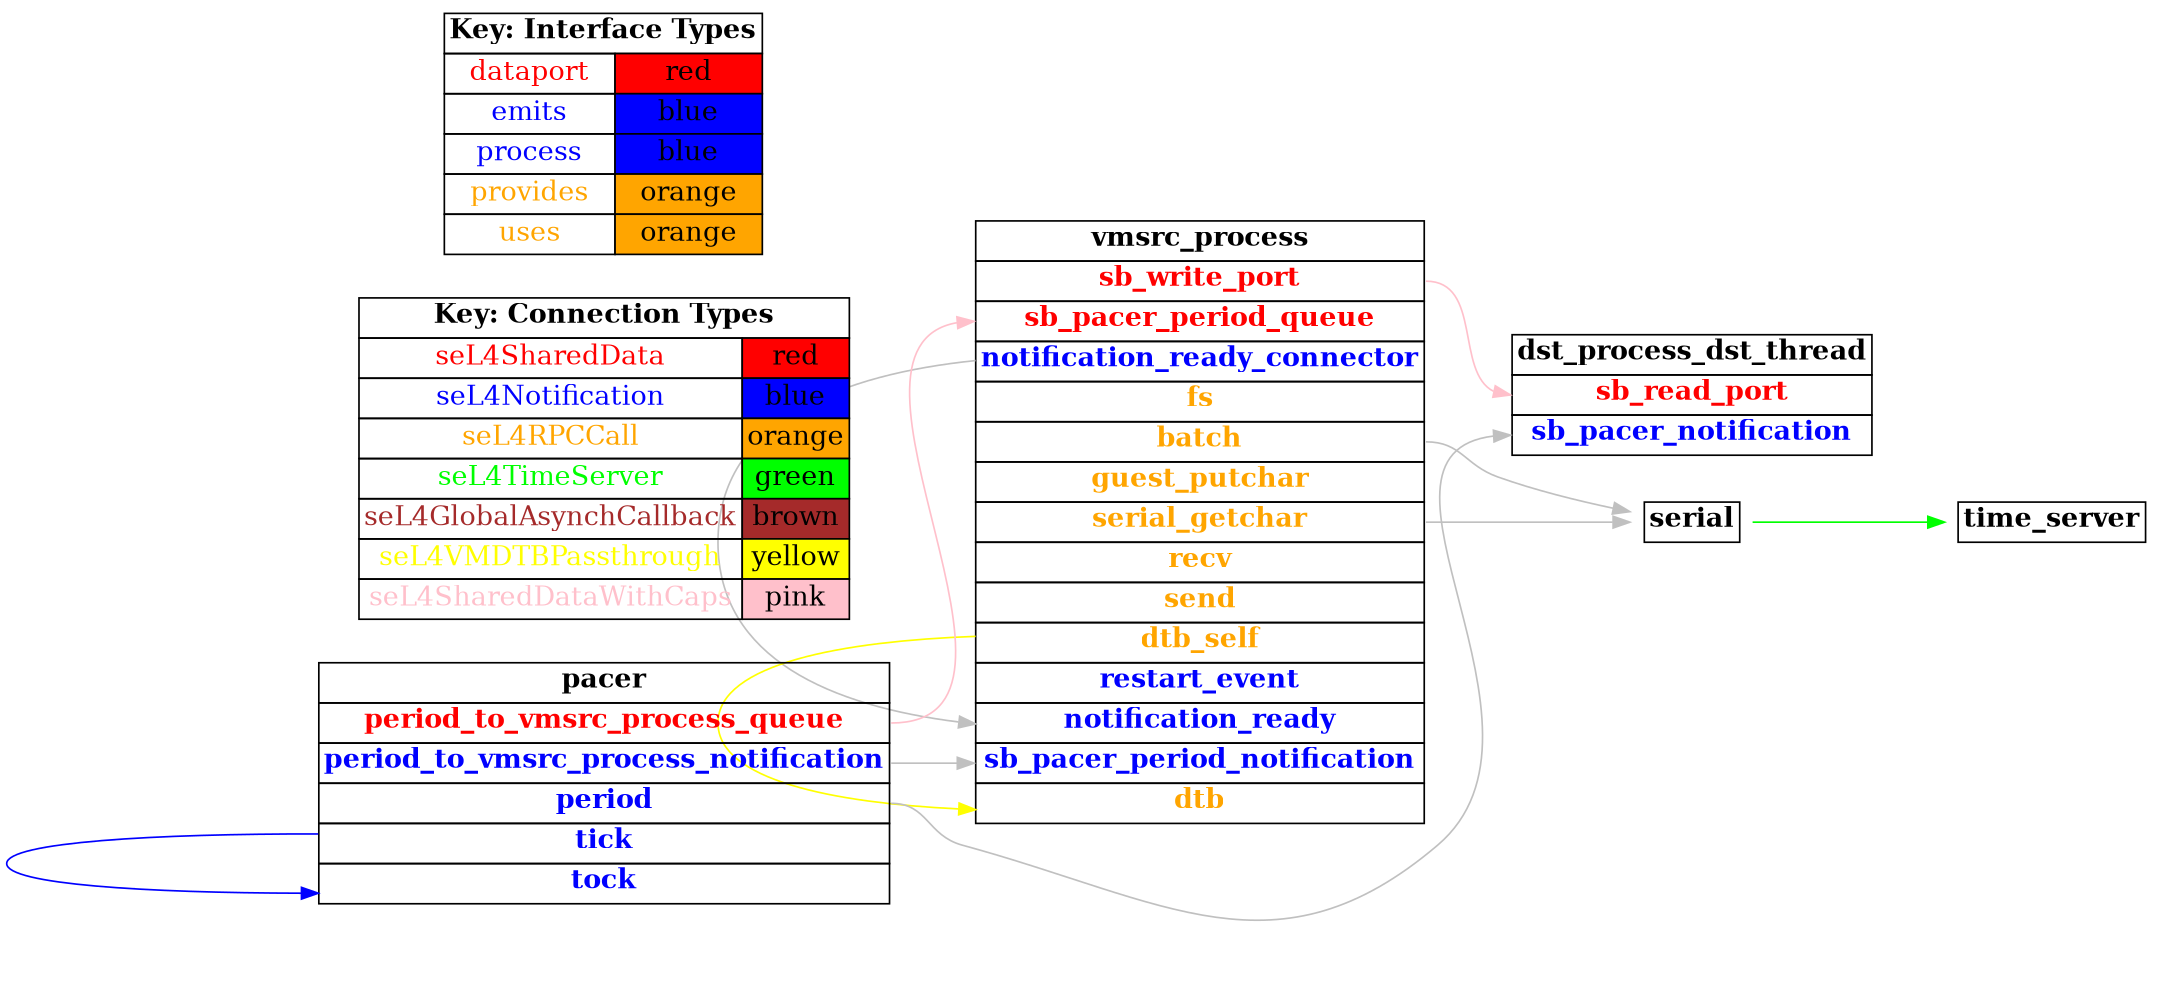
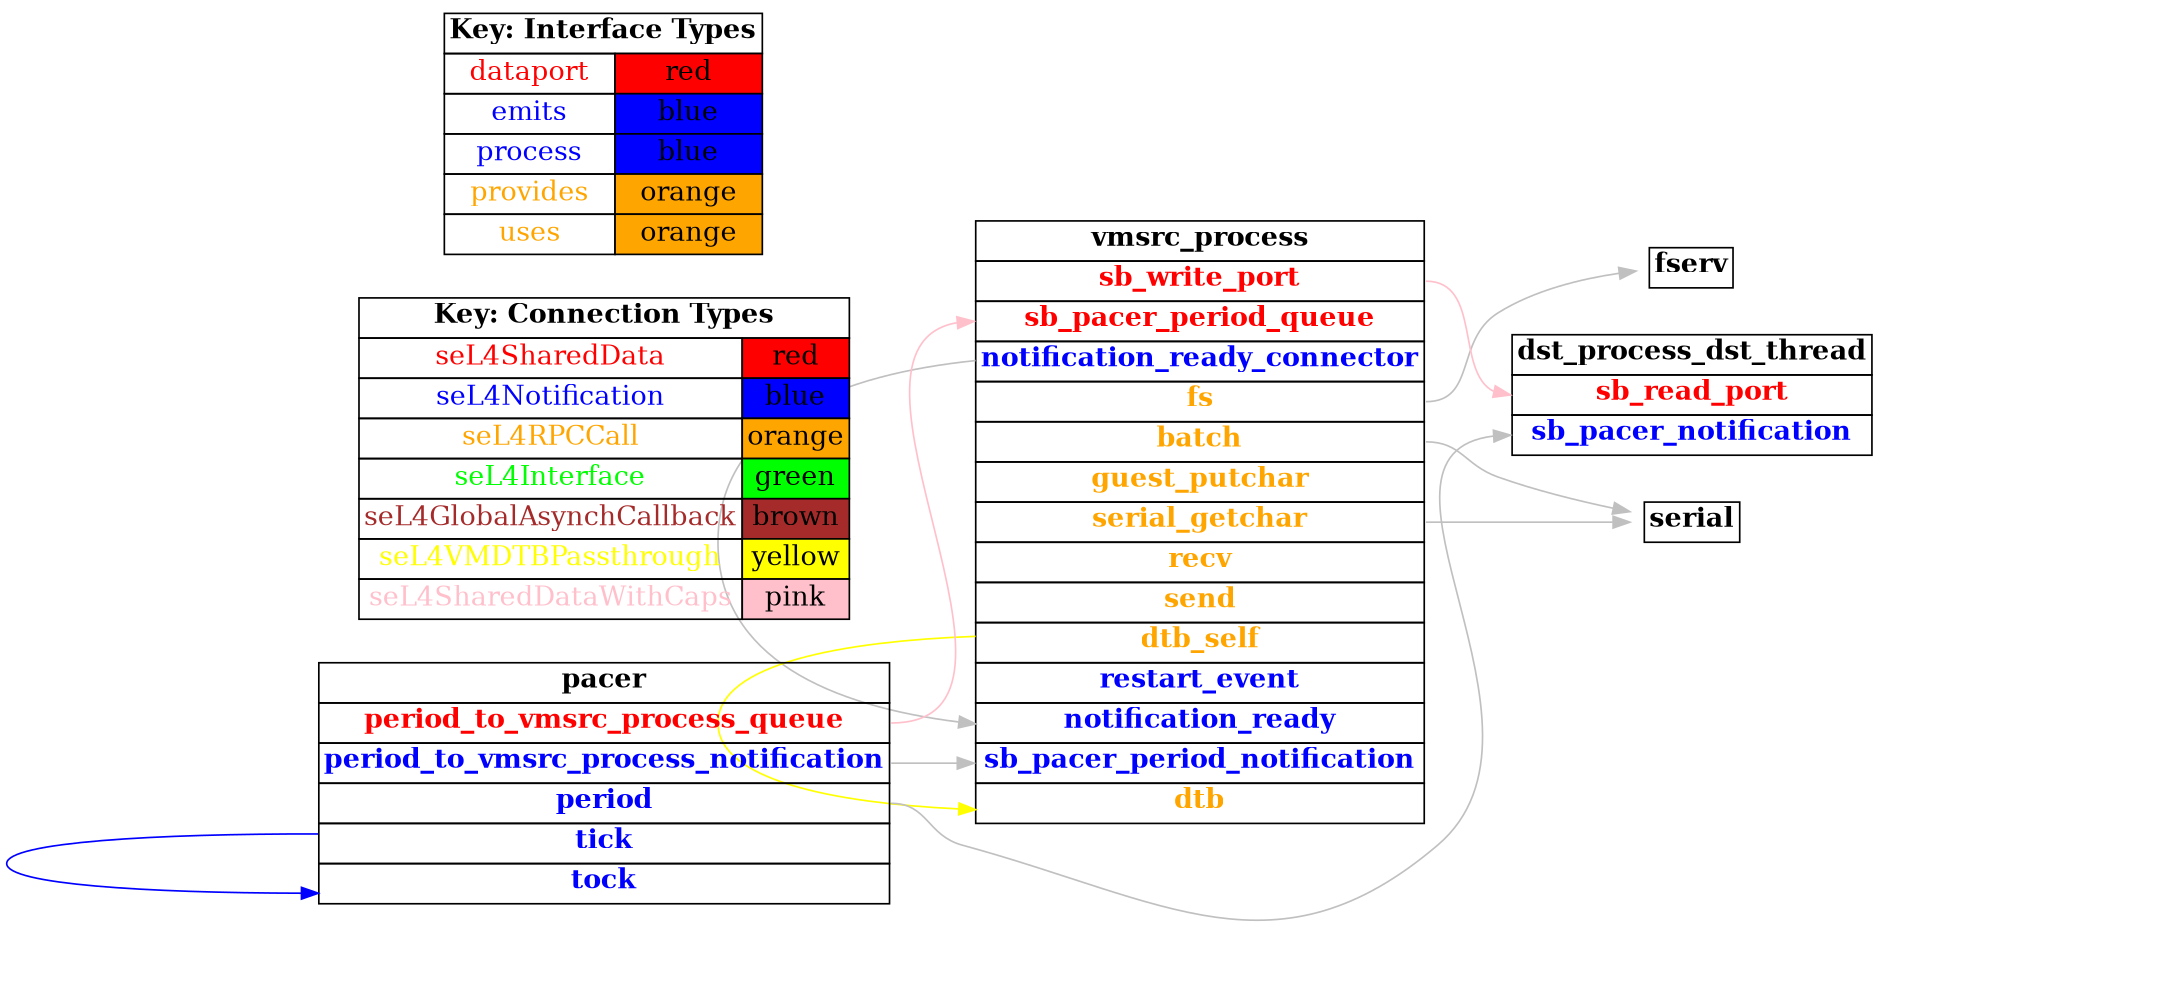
none -> (1691, 268)
(551, 477) -> (551, 477)
(2052, 522) -> none
